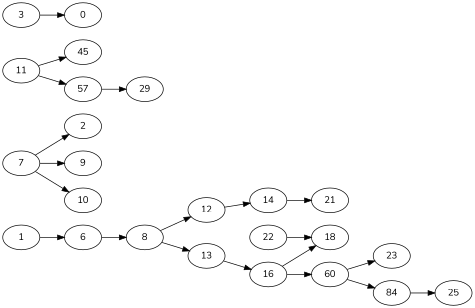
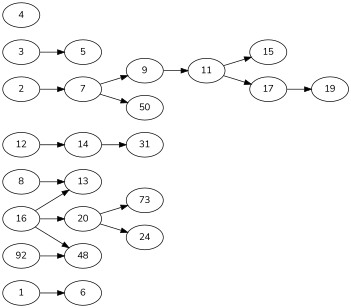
none -> (21, 15)
(83, 15) -> (83, 52)
(83, 52) -> (268, 52)
none -> (172, 71)
(83, 89) -> (268, 89)
(145, 89) -> (330, 89)
(49, 147) -> (49, 89)
(83, 200) -> (145, 108)
(330, 200) -> (145, 145)
(172, 225) -> none
(111, 237) -> none
(268, 237) -> (21, 256)
(330, 237) -> (83, 256)
(392, 256) -> (145, 200)
(234, 264) -> (49, 202)
(330, 274) -> (83, 219)
(392, 293) -> (145, 237)
(454, 293) -> none
